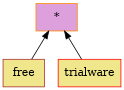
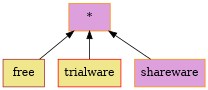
none -> (170, 73)
